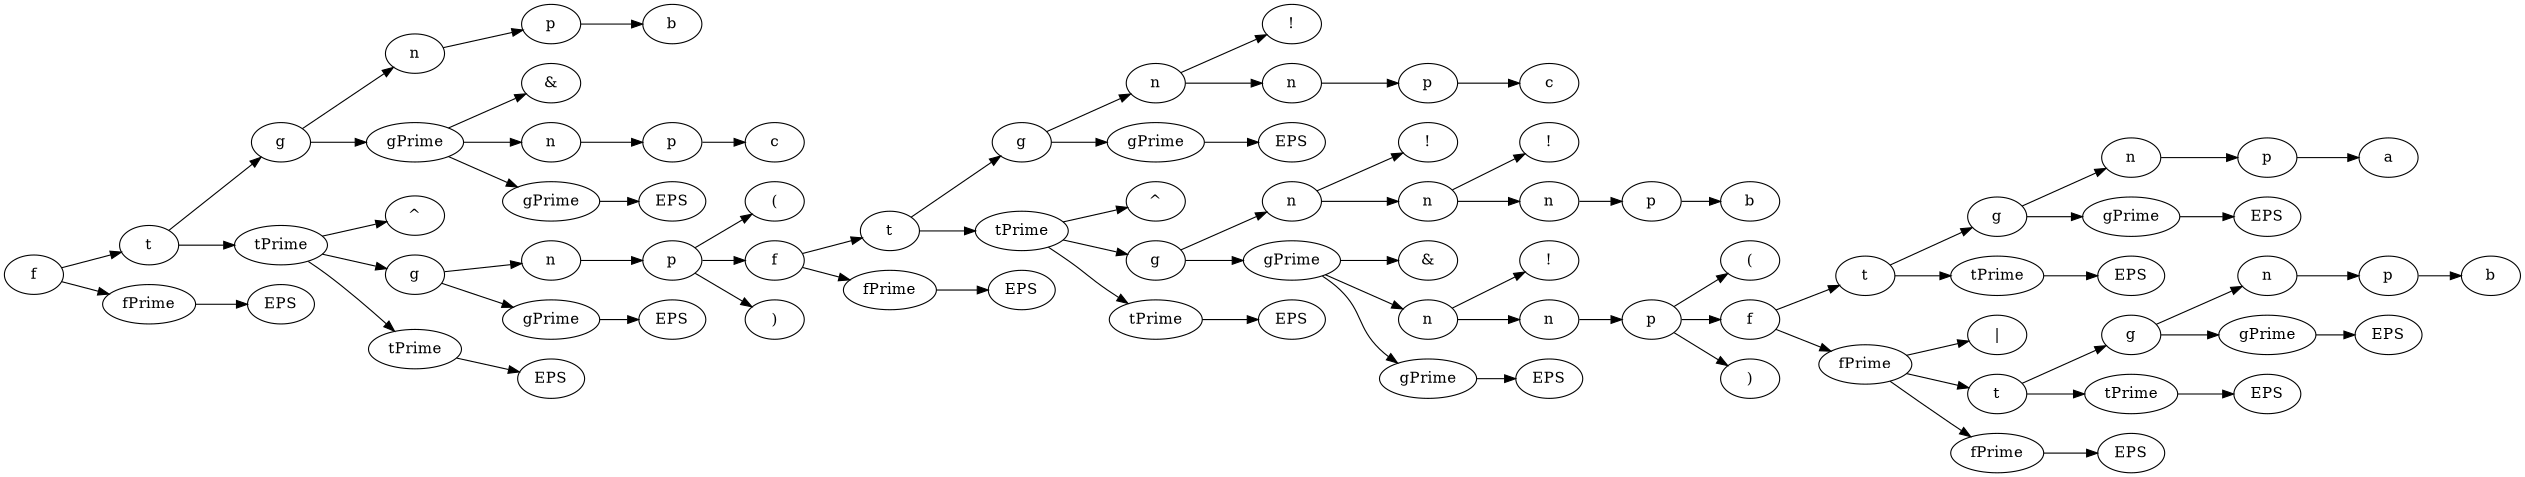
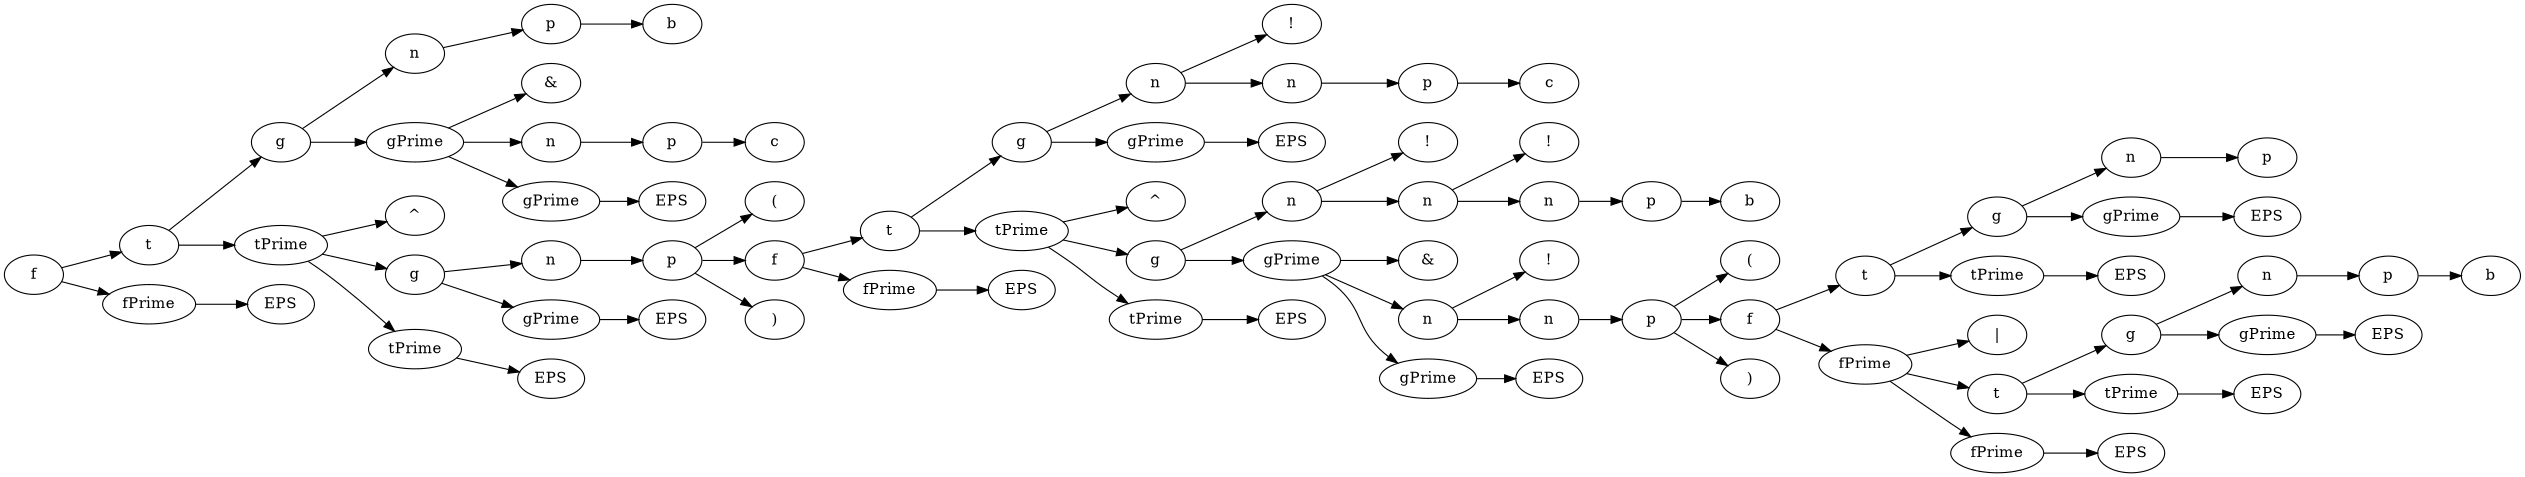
(2389, 158) -> none
